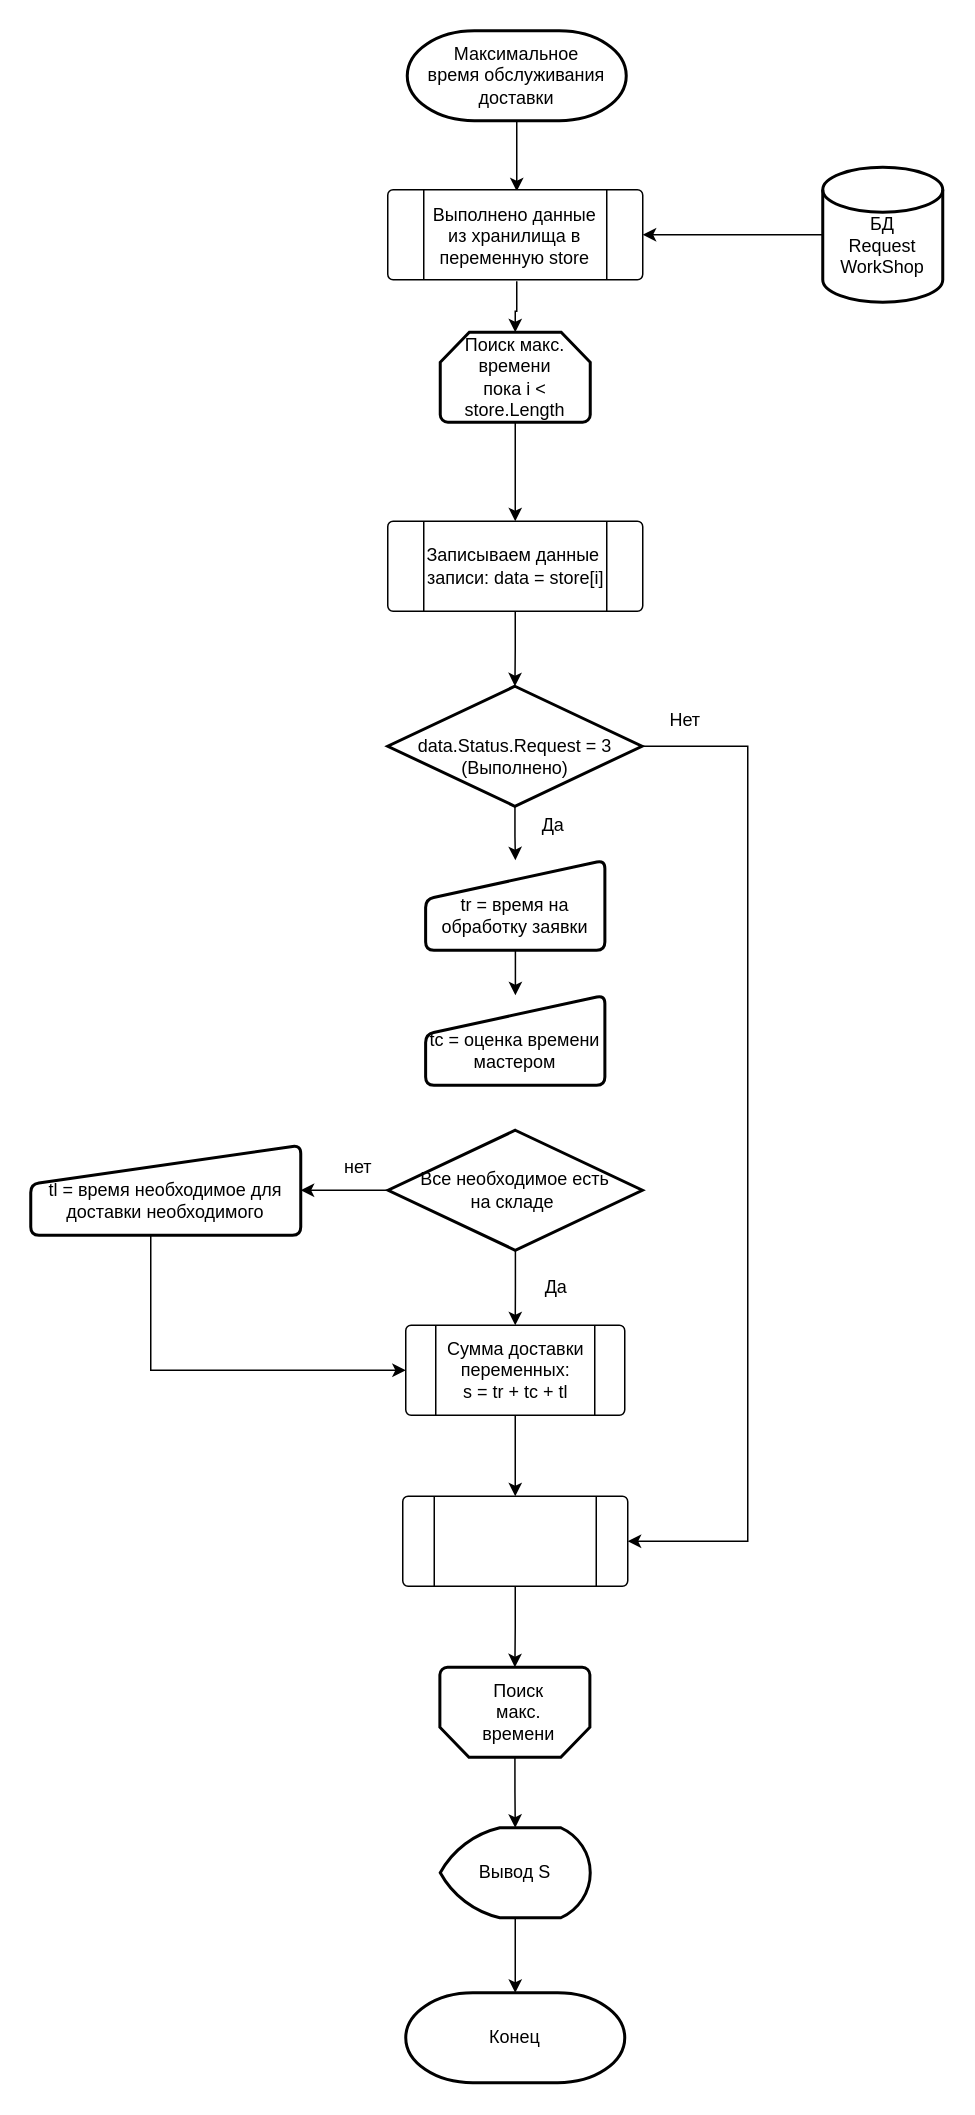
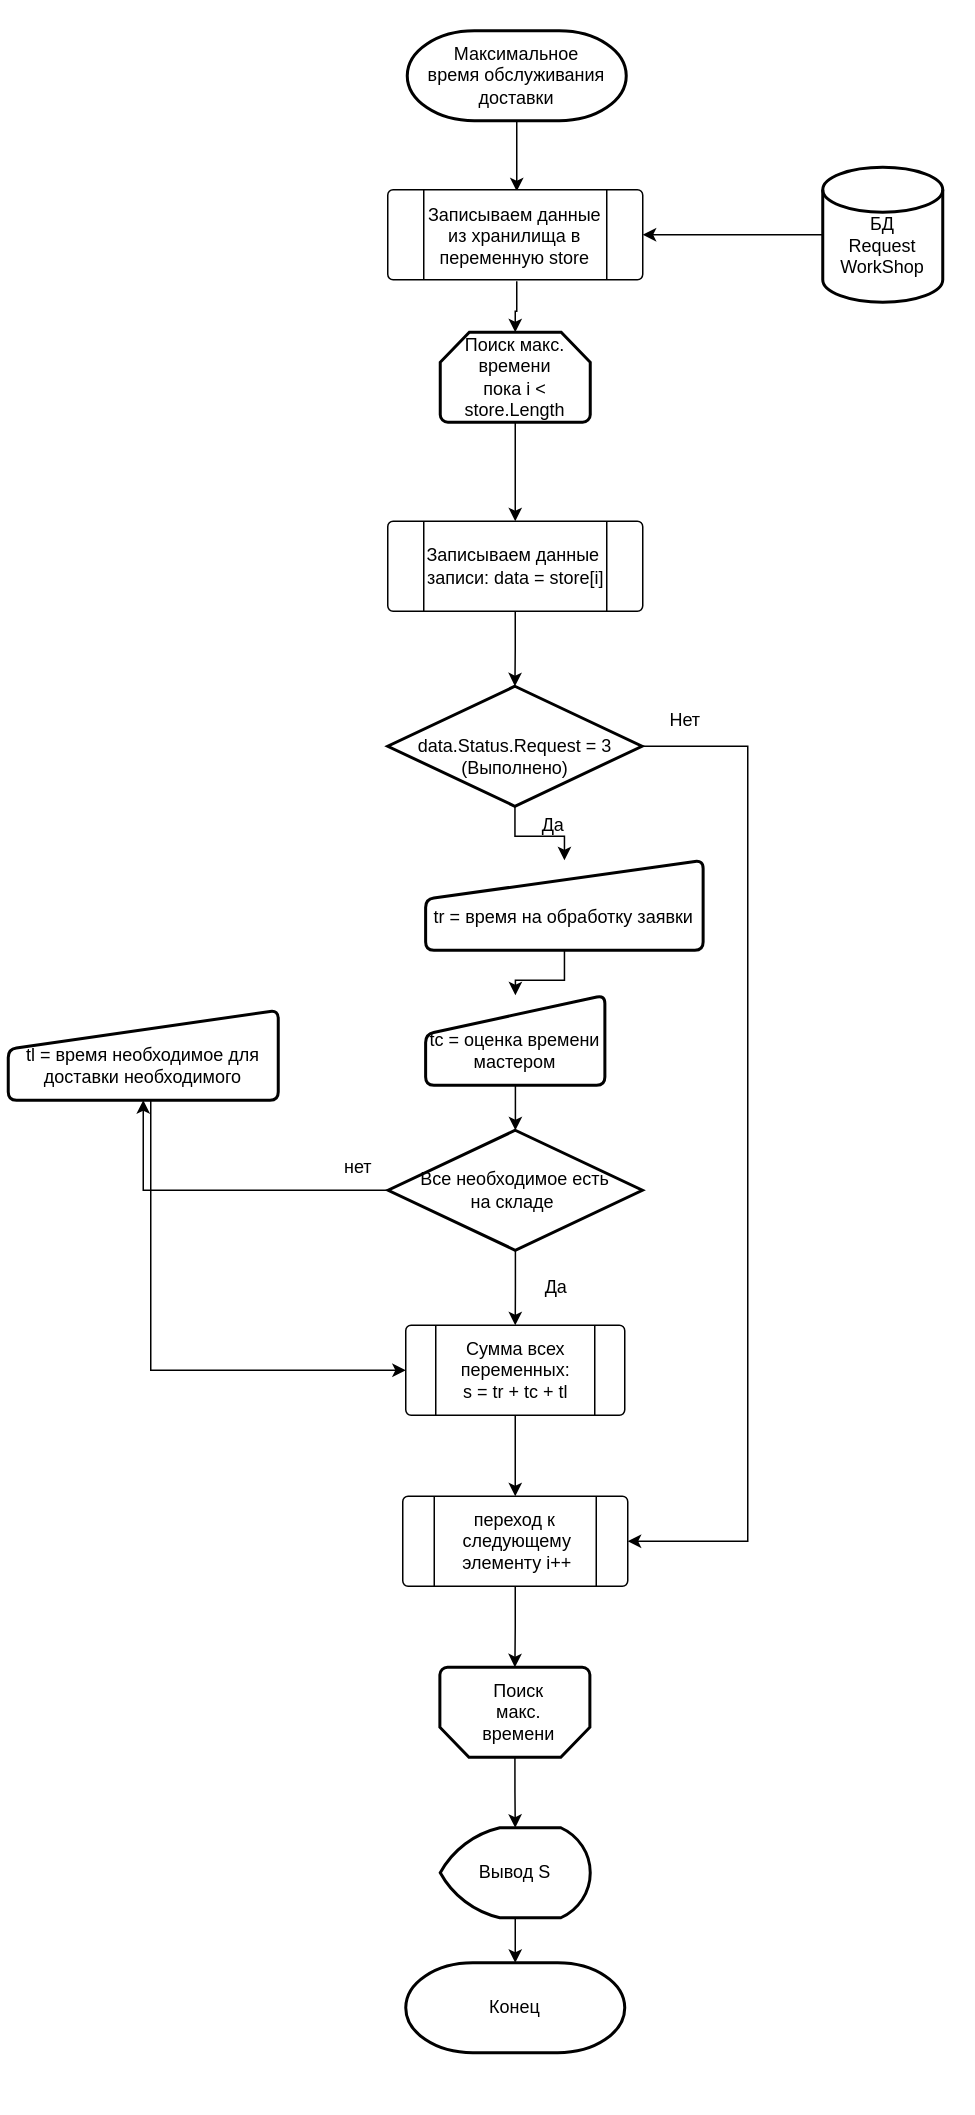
(518, 236) -> (518, 236)
(515, 905) -> (564, 905)
none -> (515, 1113)
(166, 1190) -> (143, 1055)
(516, 1370) -> (516, 1370)
none -> (517, 1541)
(515, 2038) -> (515, 2008)
